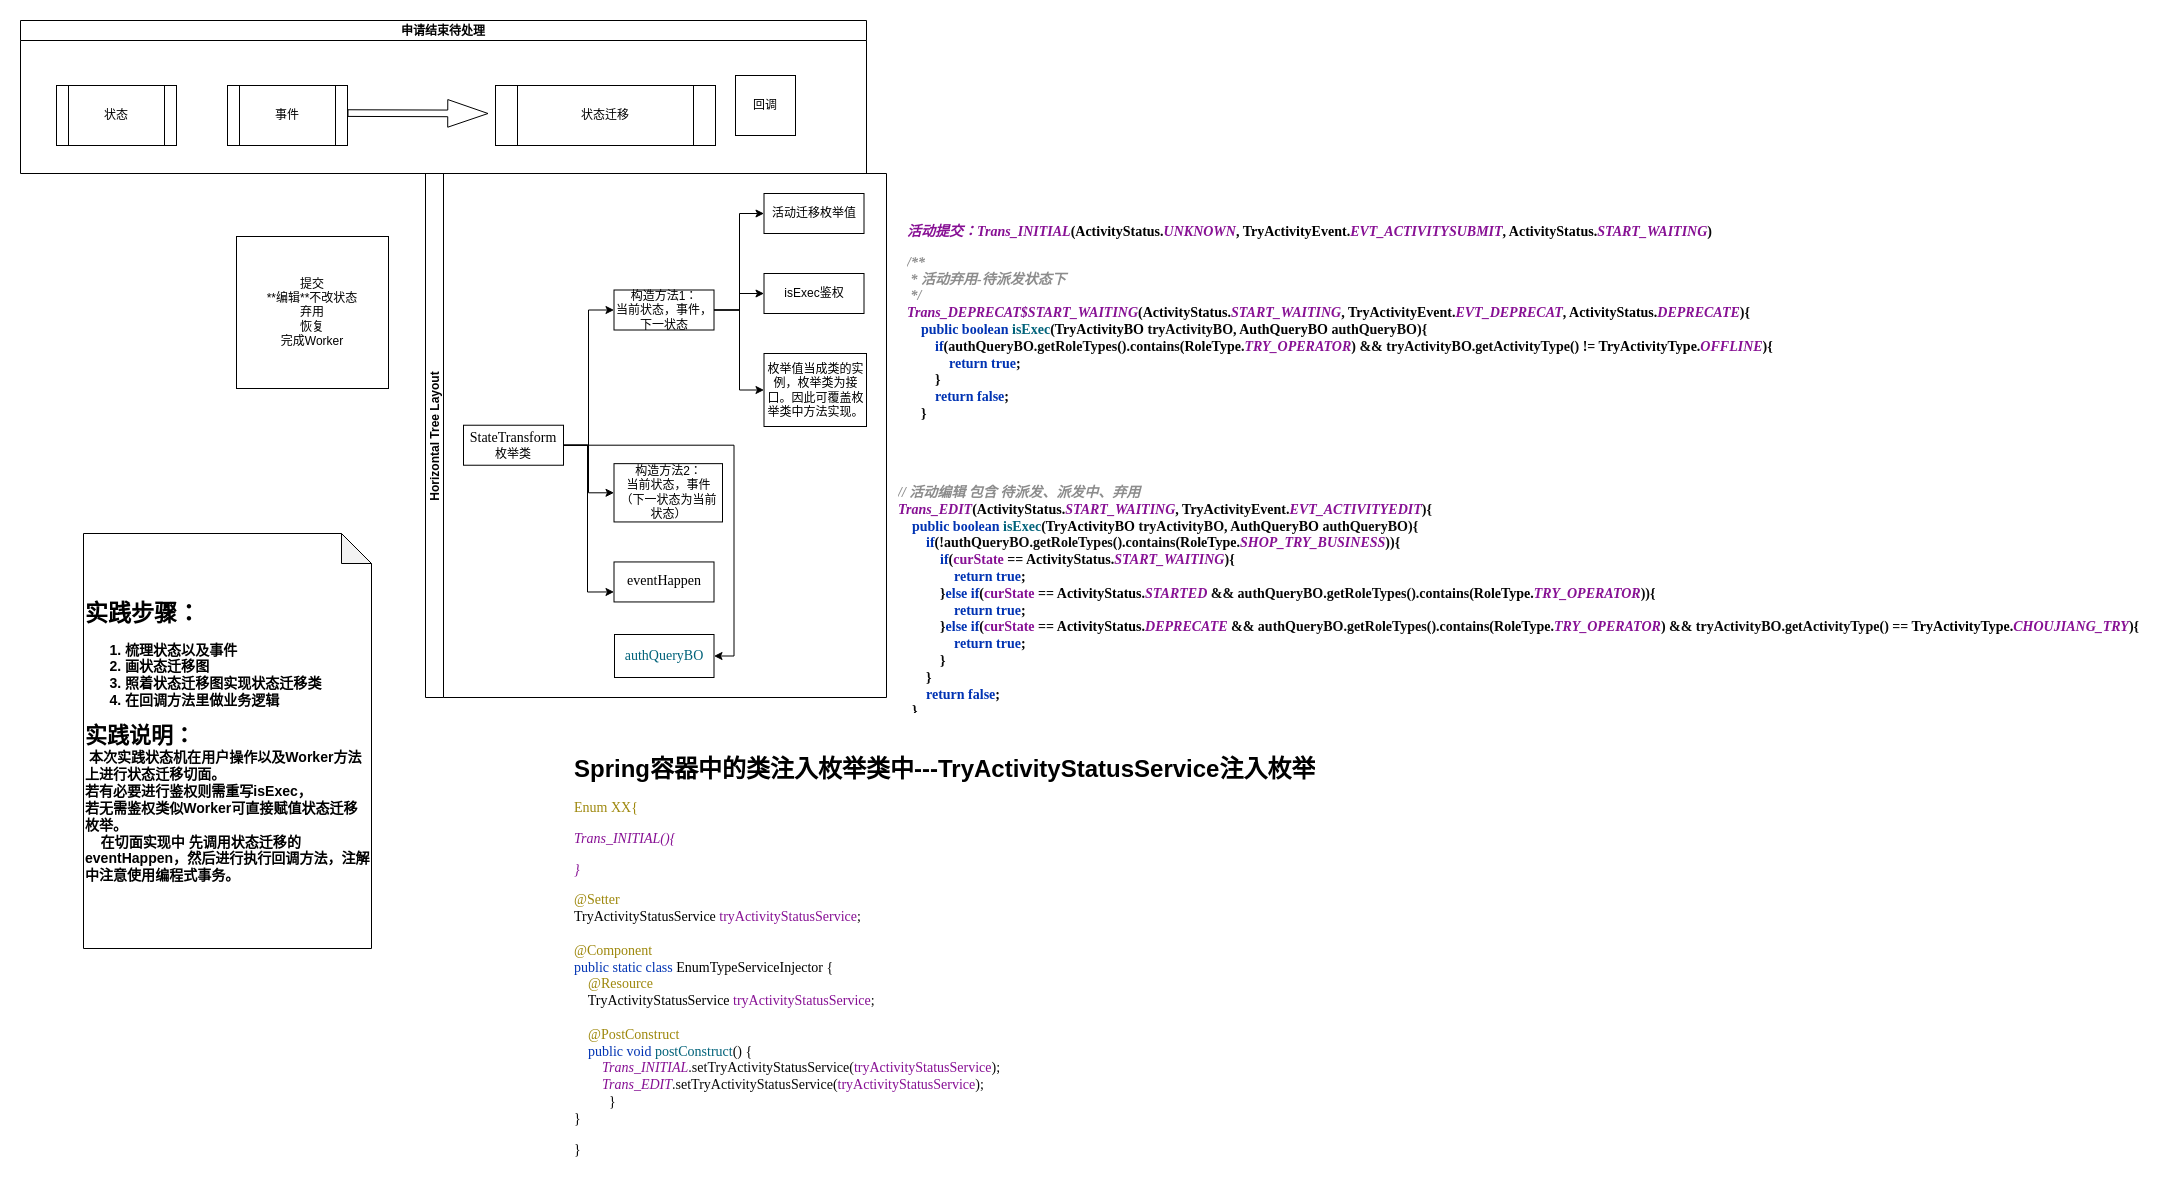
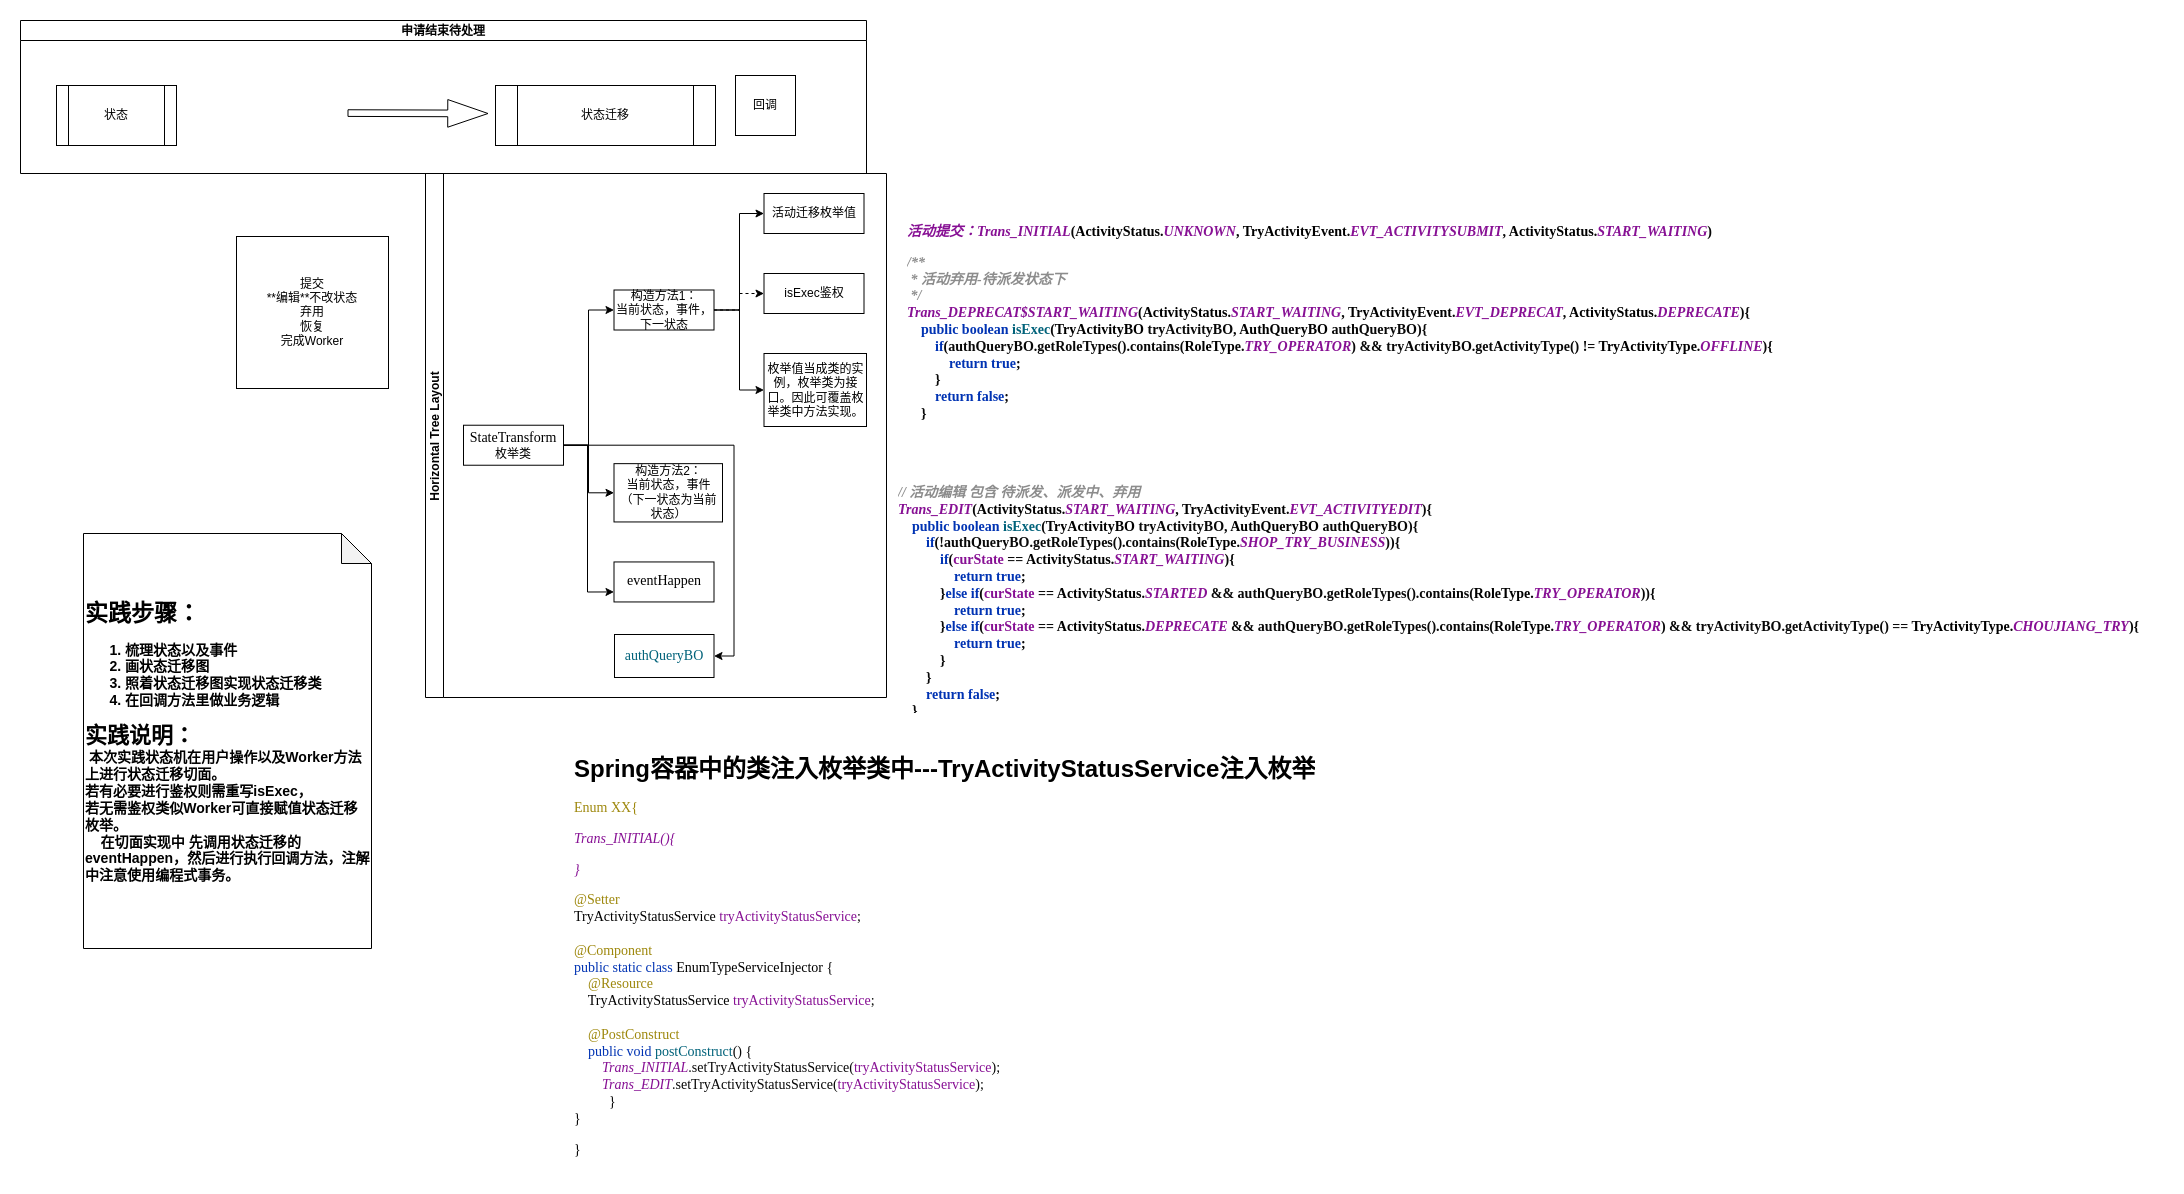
(288, 116) -> none
(749, 294) -> (749, 294)
